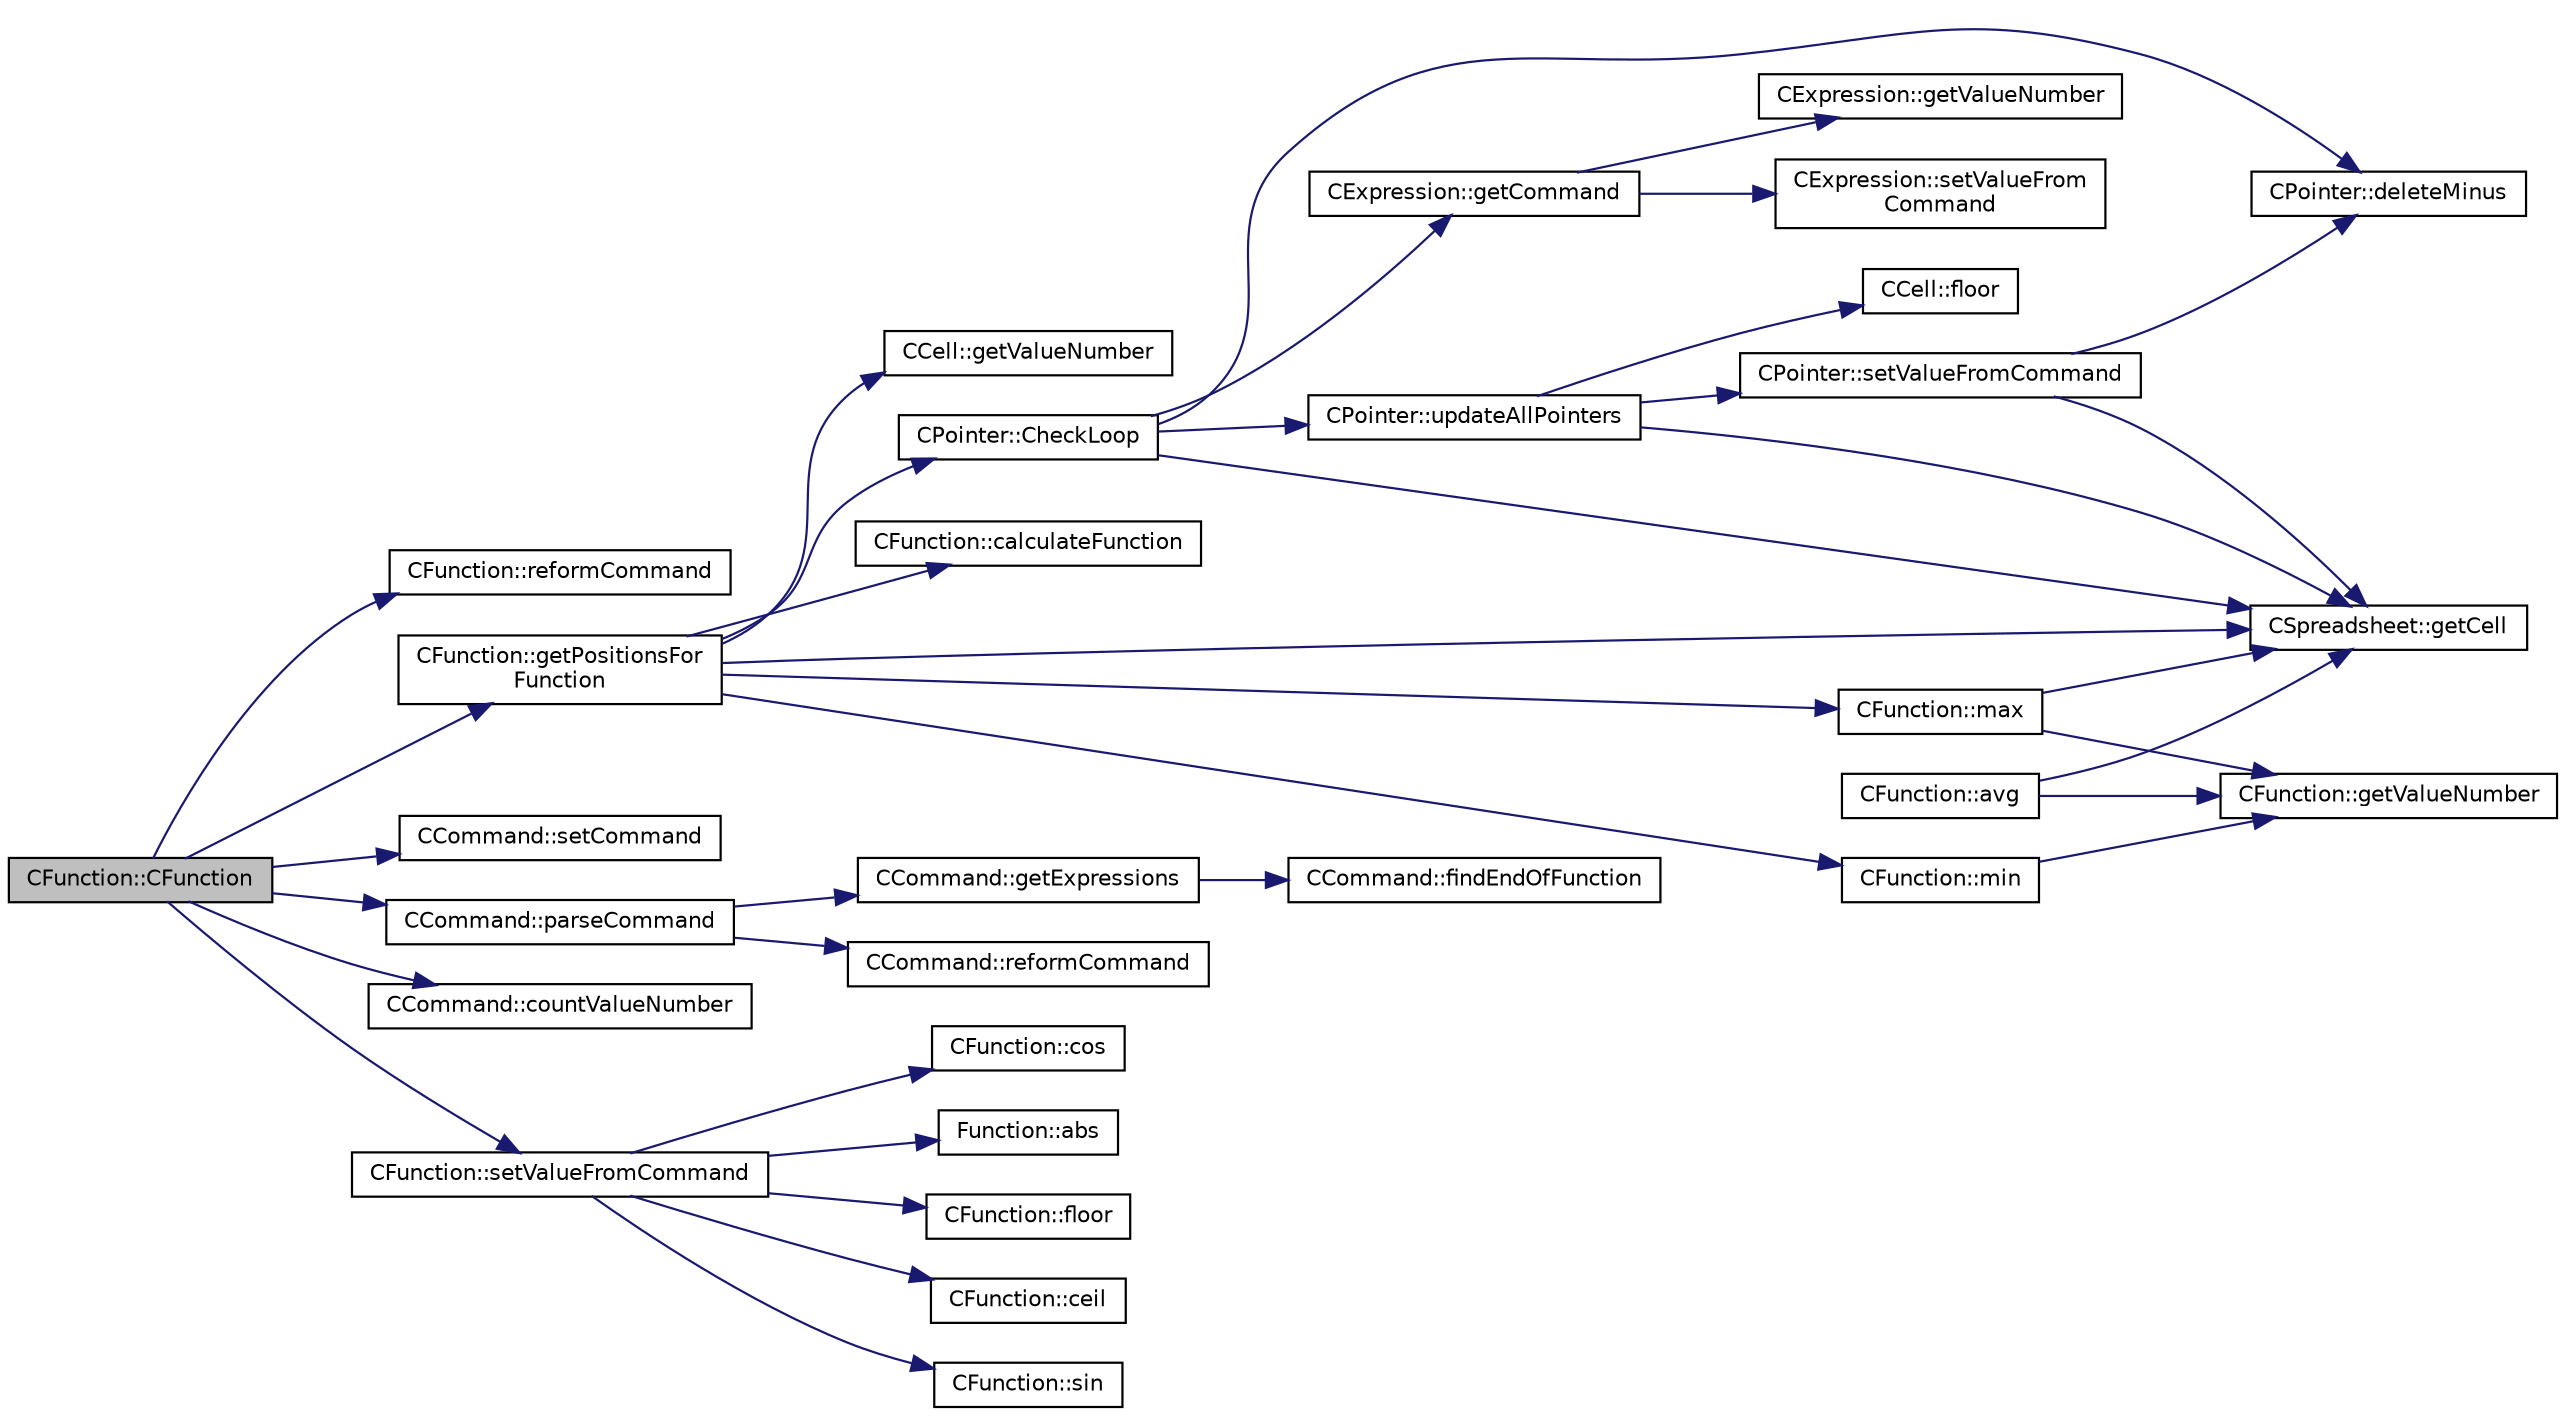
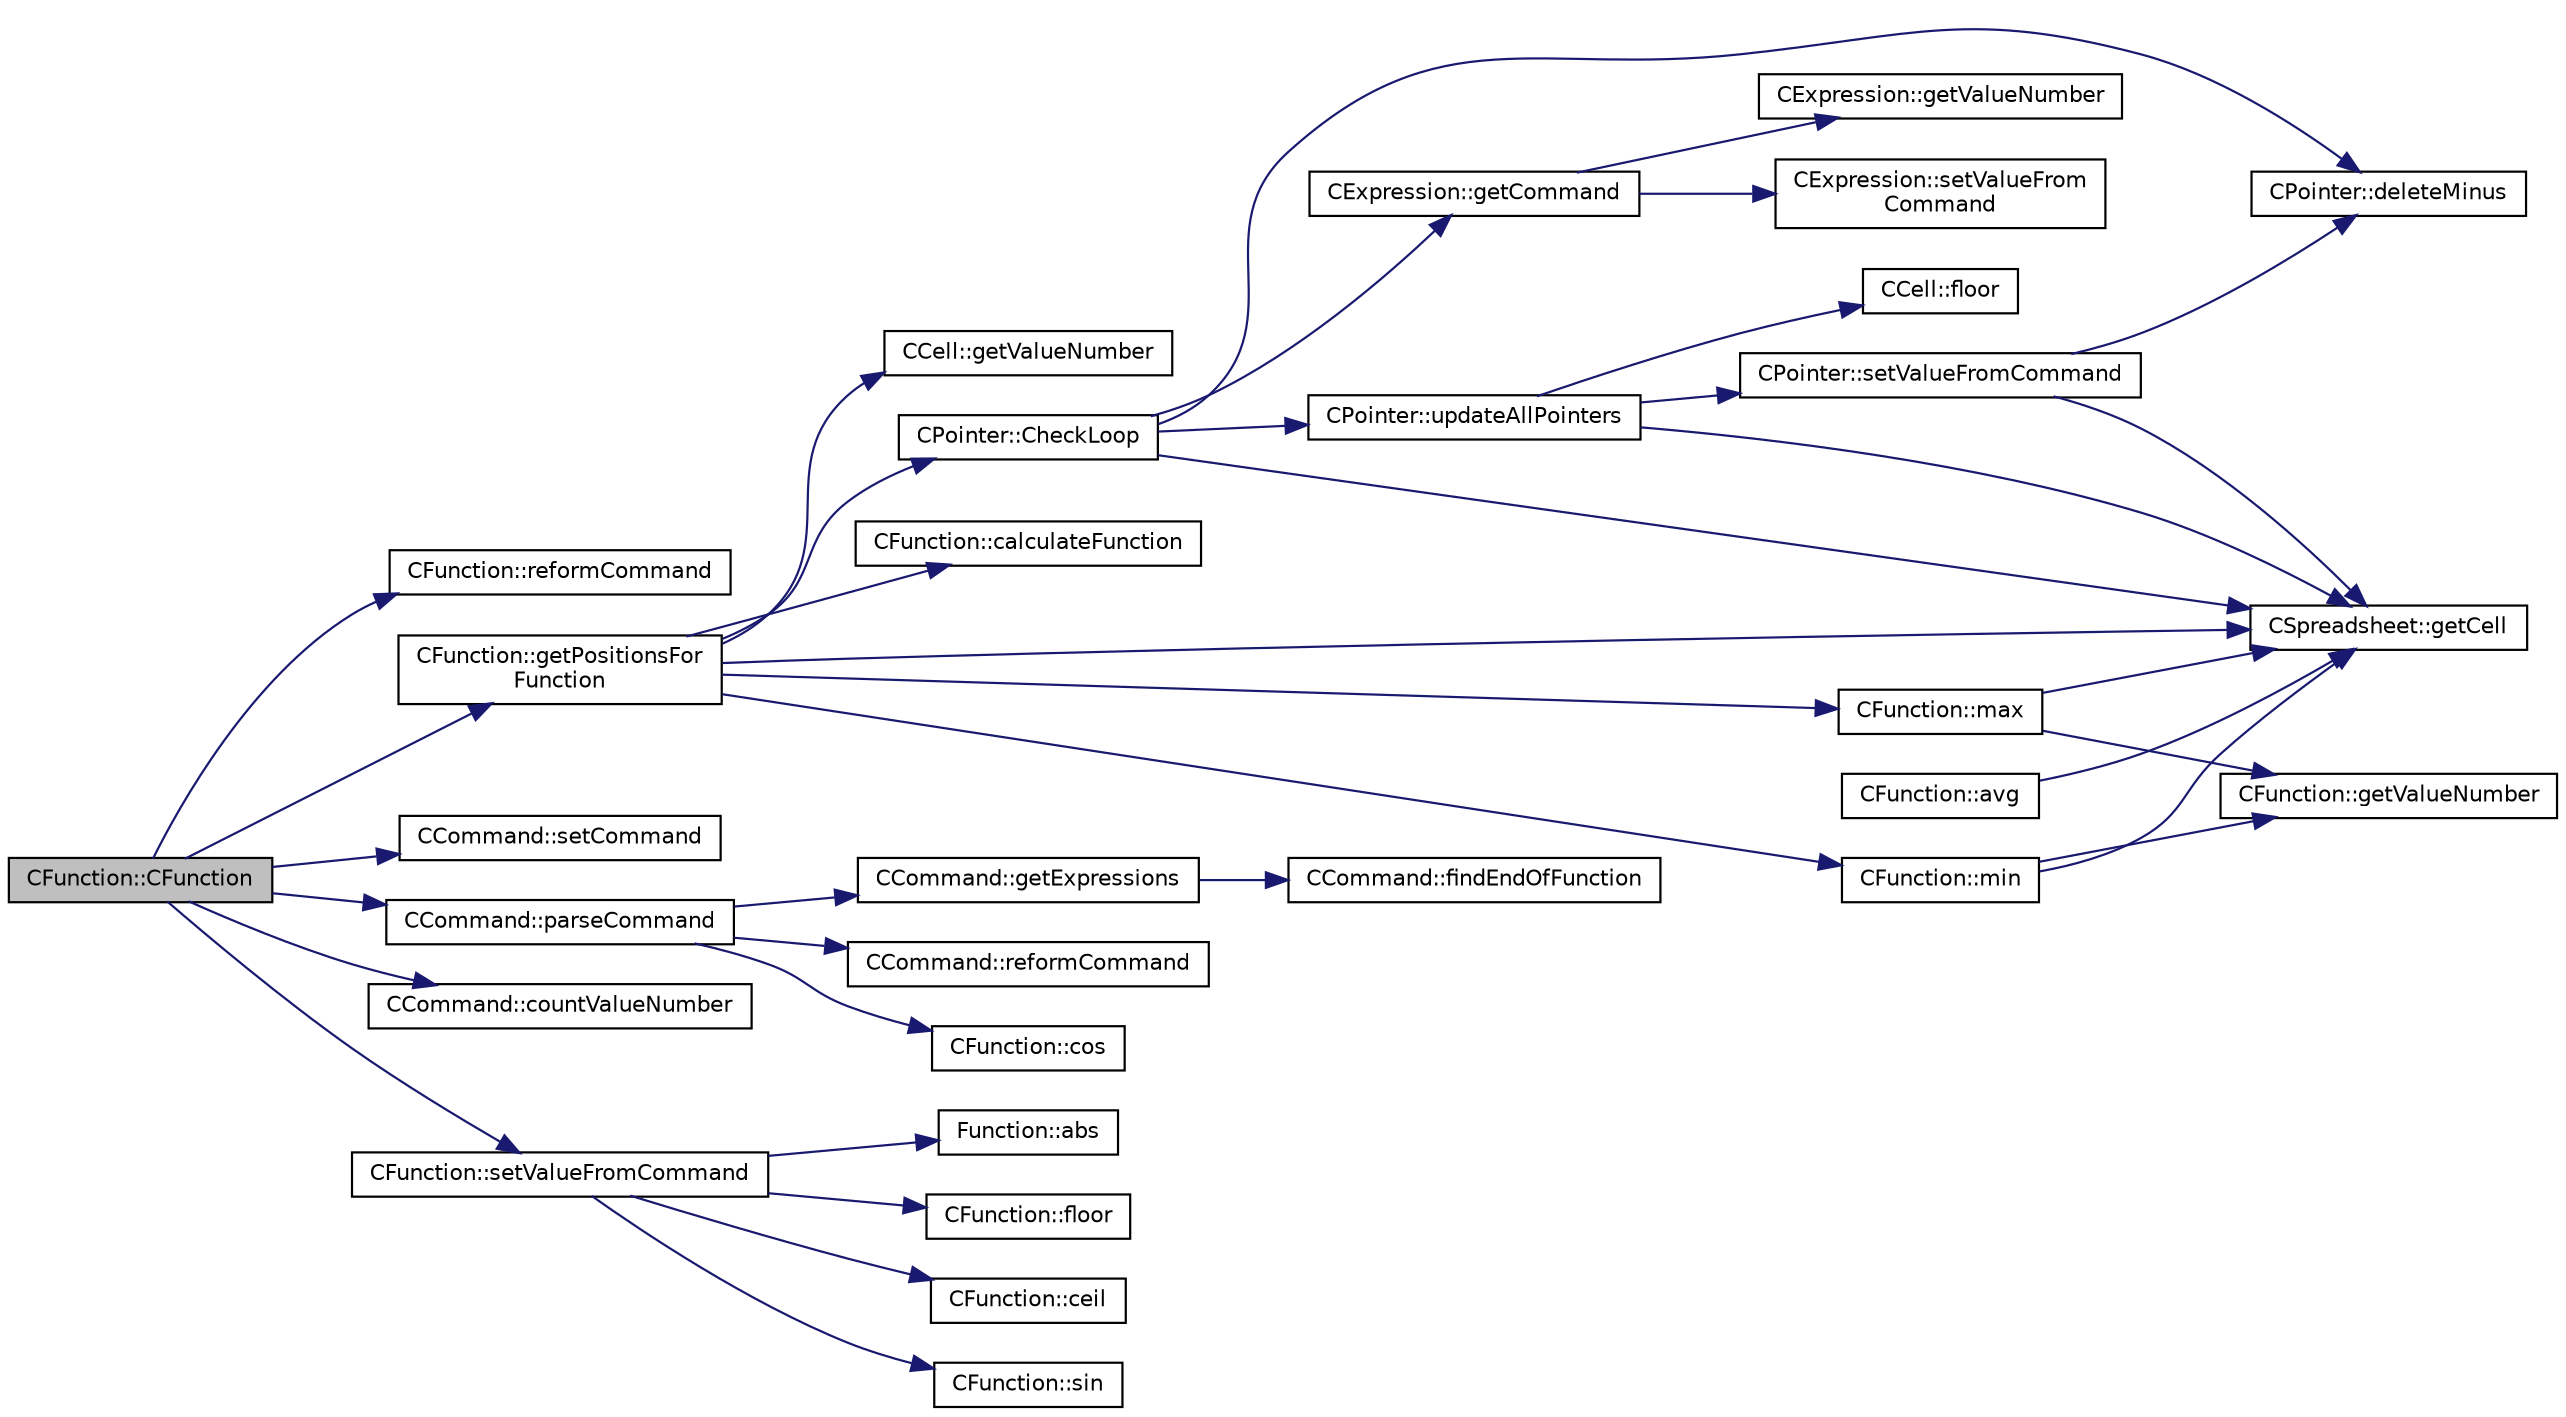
none -> (2195, 782)
(2118, 796) -> none
(770, 1112) -> (803, 982)
